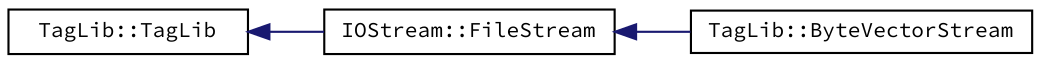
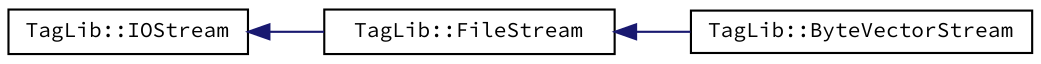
(128, 32) -> (128, 32)
(469, 32) -> (469, 32)
